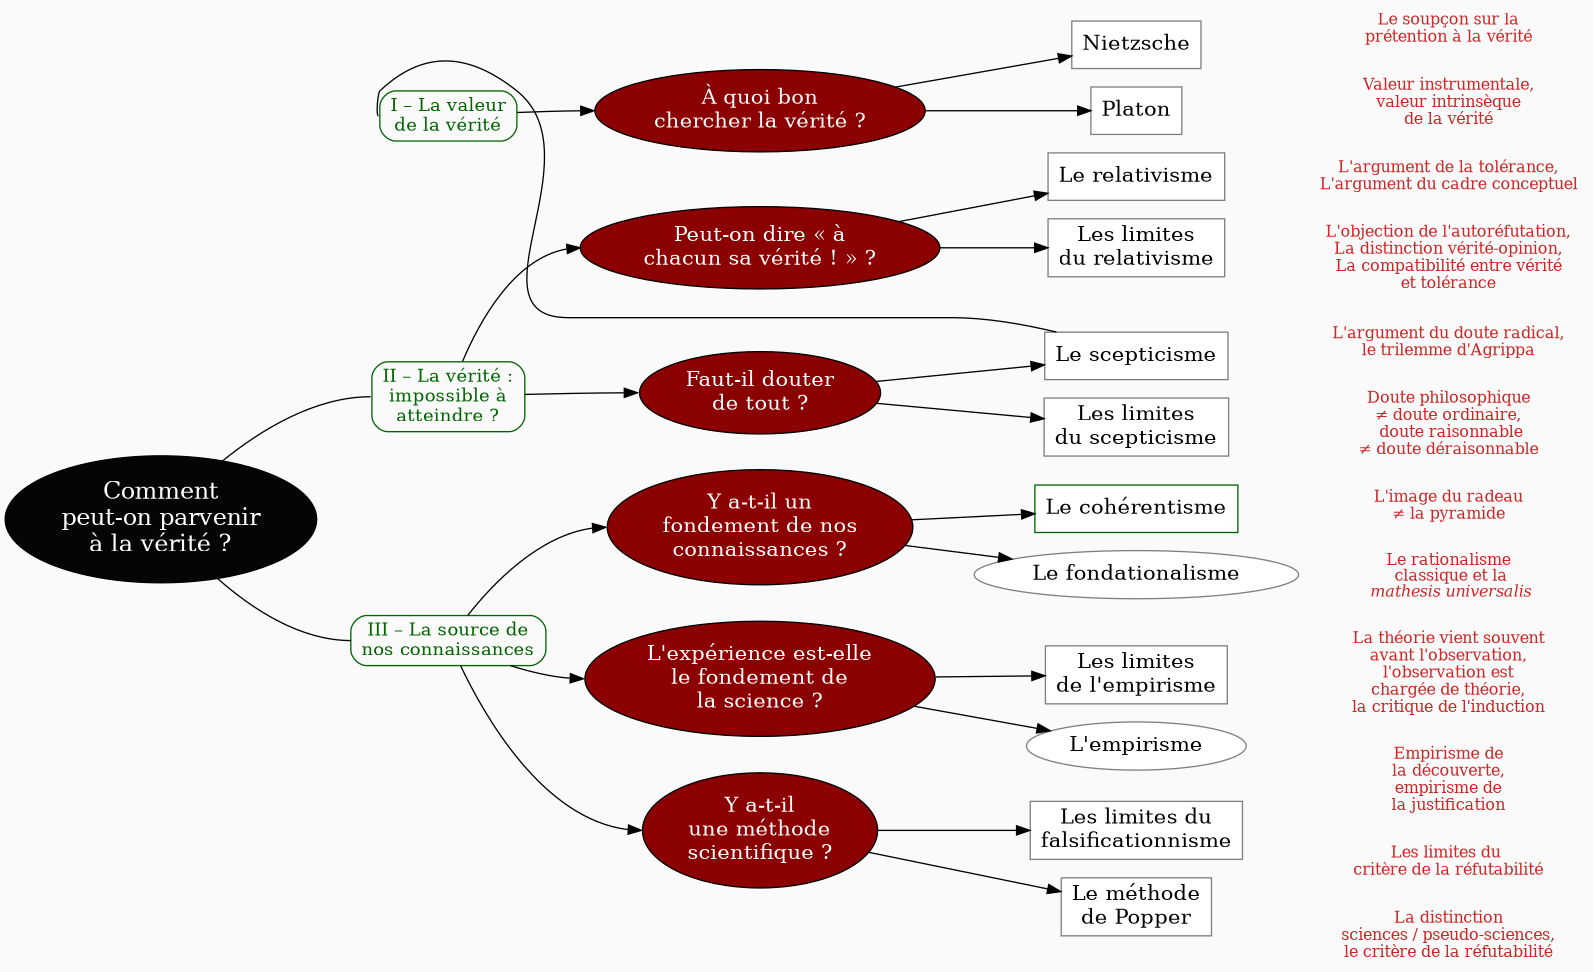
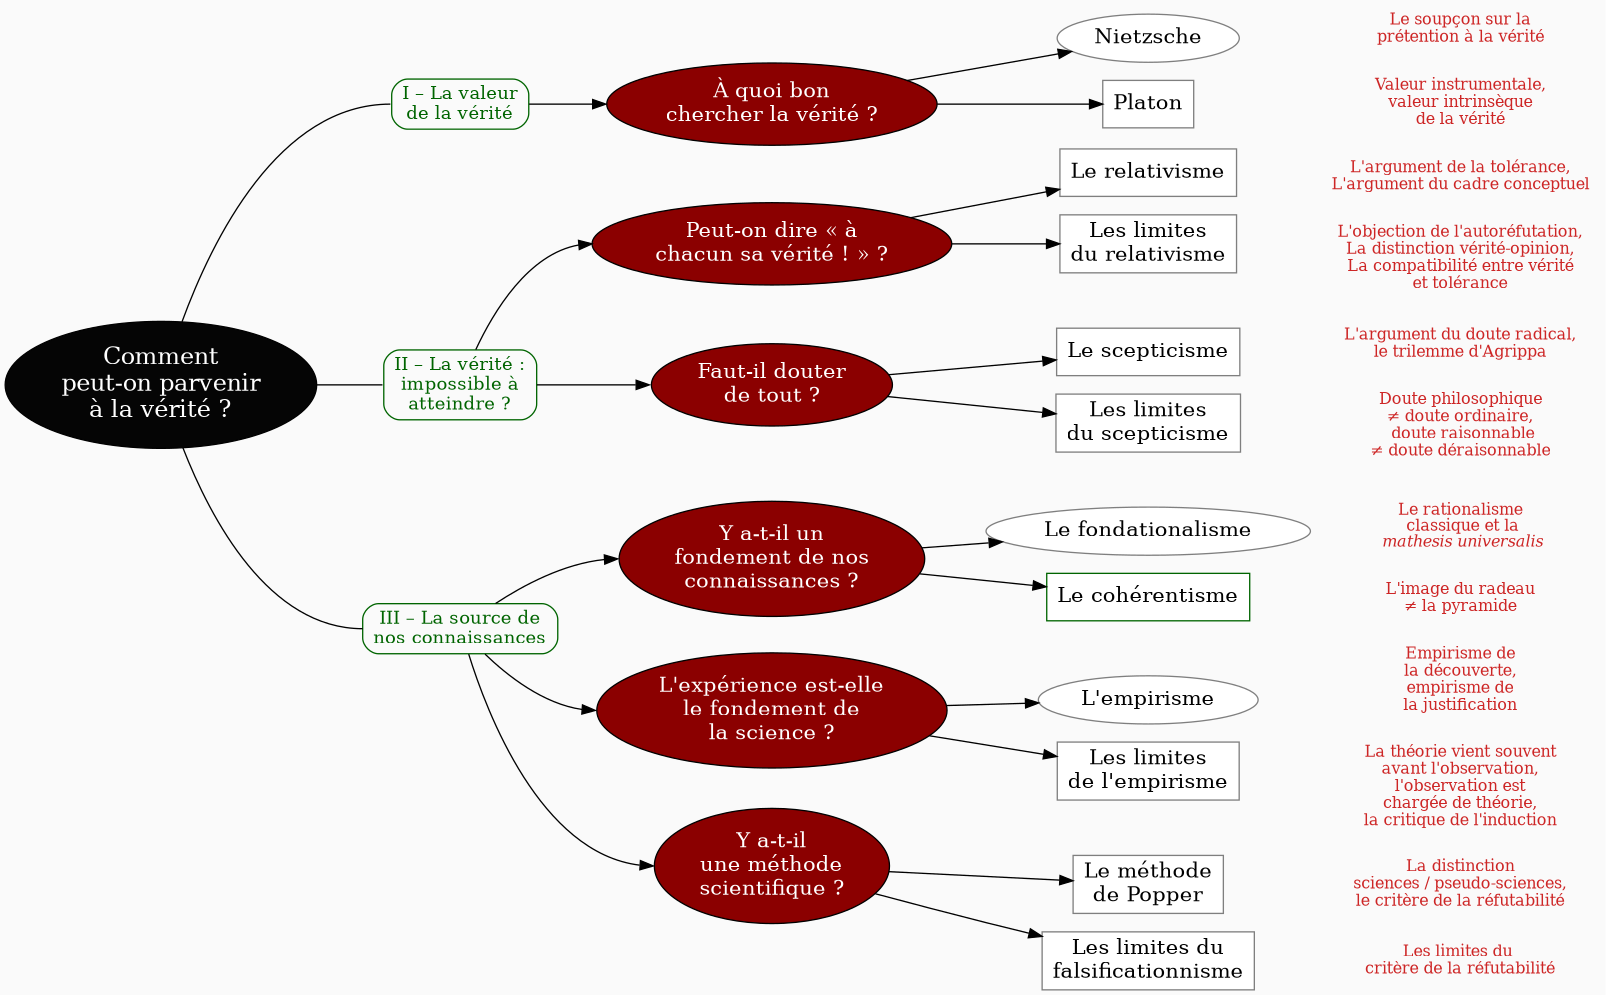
(1136, 45) -> (1148, 38)
(593, 318) -> (256, 181)
